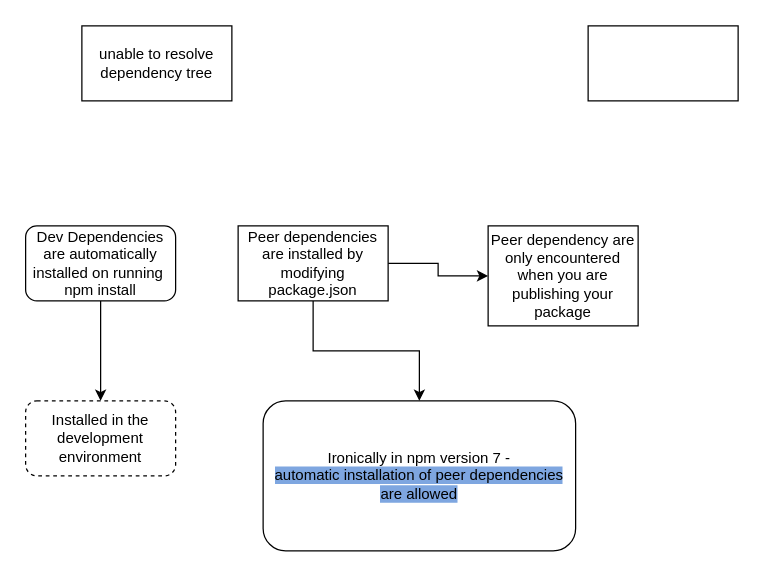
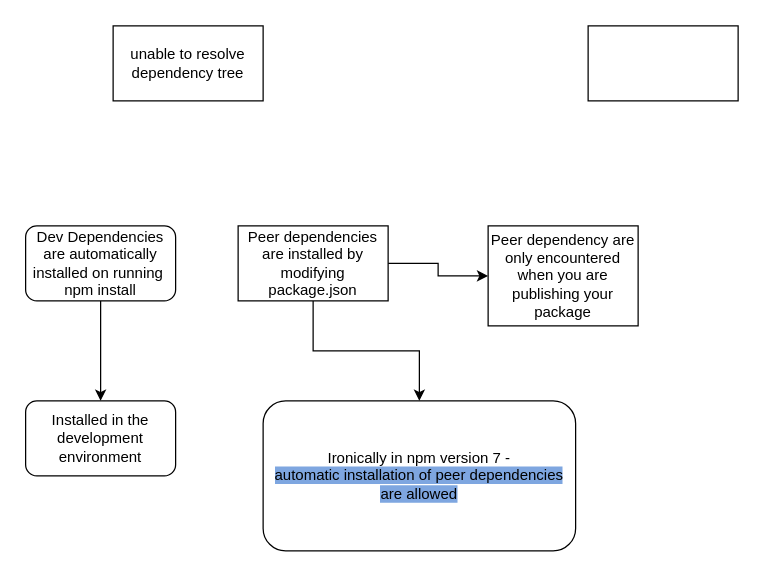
(157, 63) -> (188, 63)
(101, 438) -> (101, 438)
